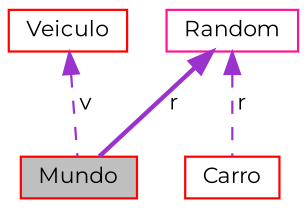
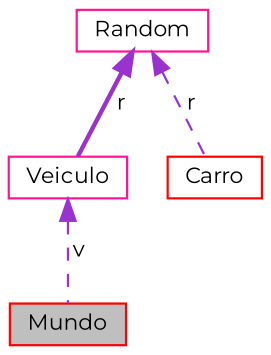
(68, 31) -> (68, 178)
(147, 112) -> (100, 114)
